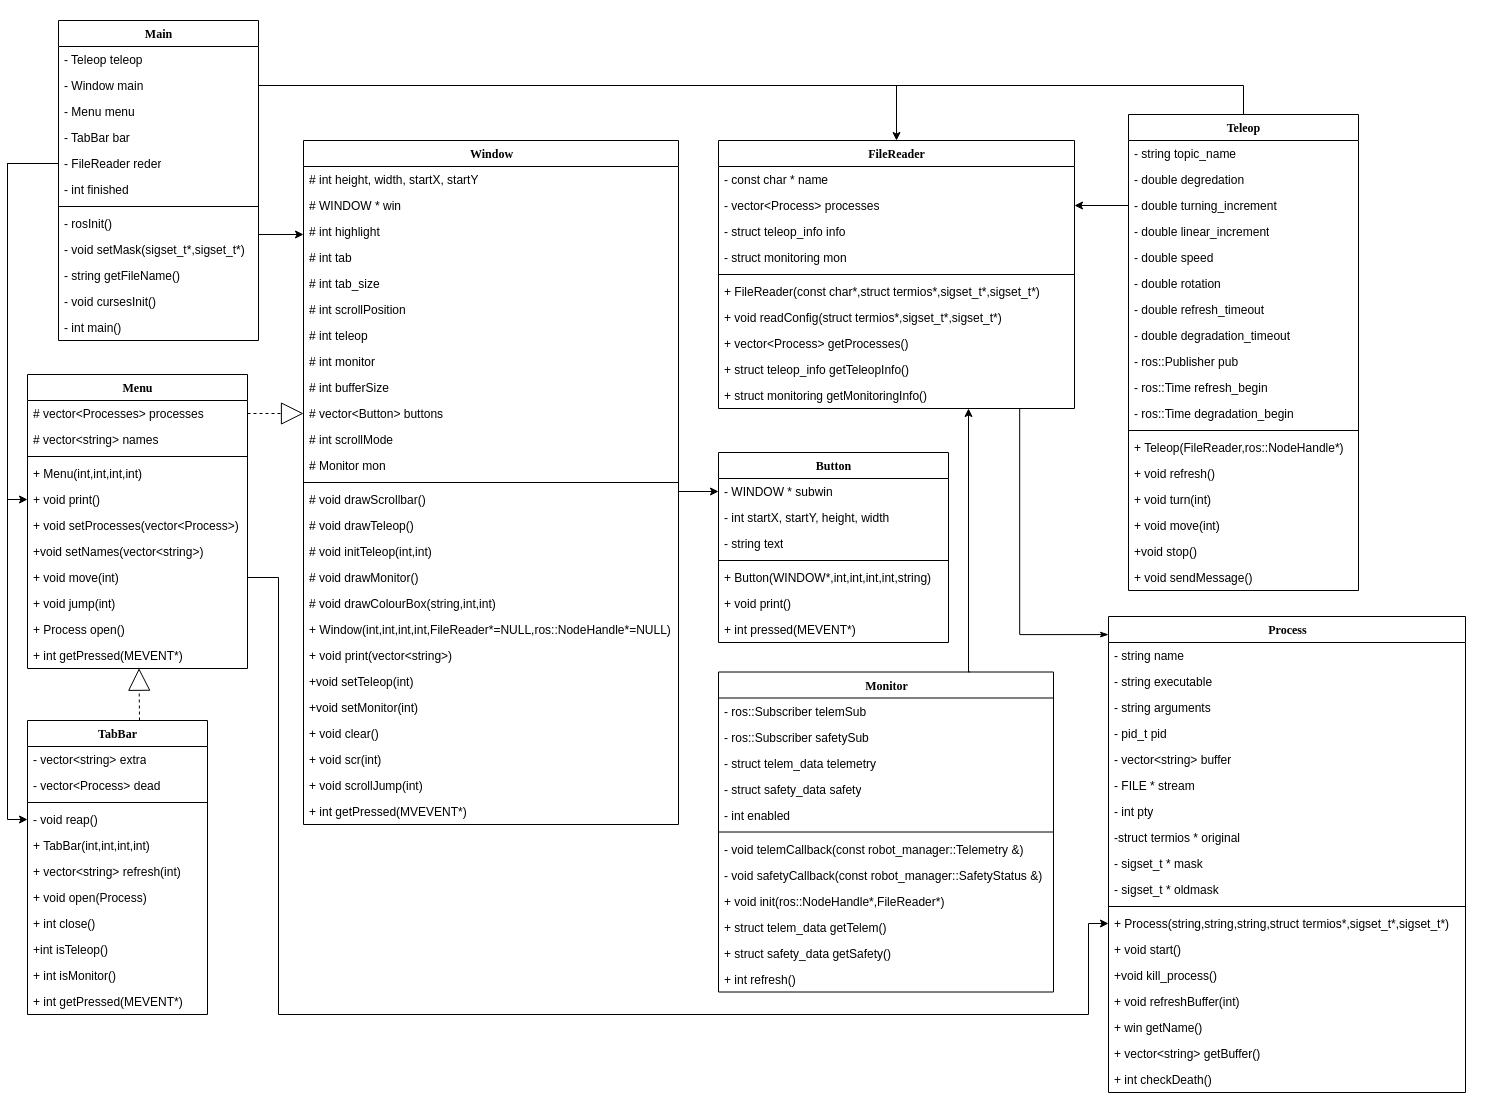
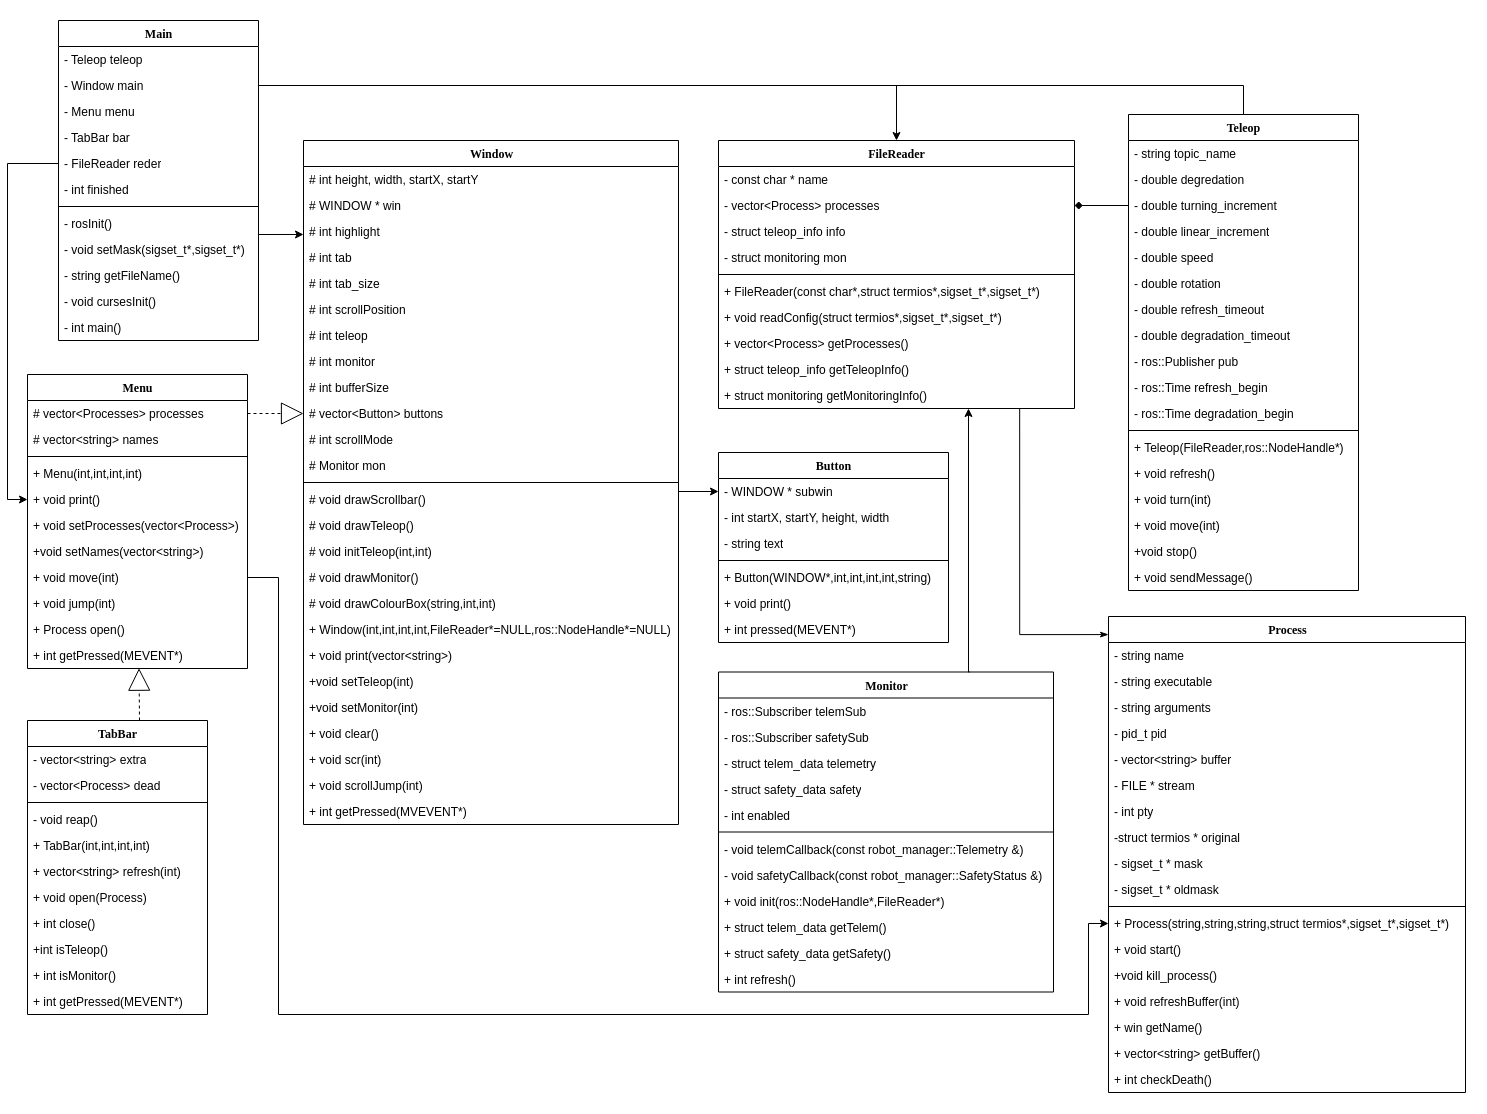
(1083, 206) -> (1083, 206)
(8, 667) -> none
